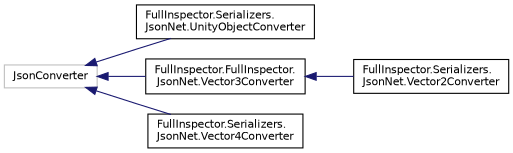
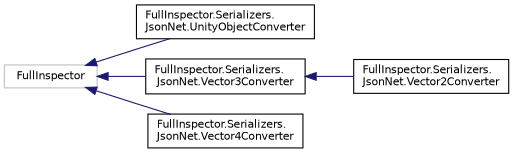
(51, 76) -> (51, 76)
(225, 76) -> (225, 76)
